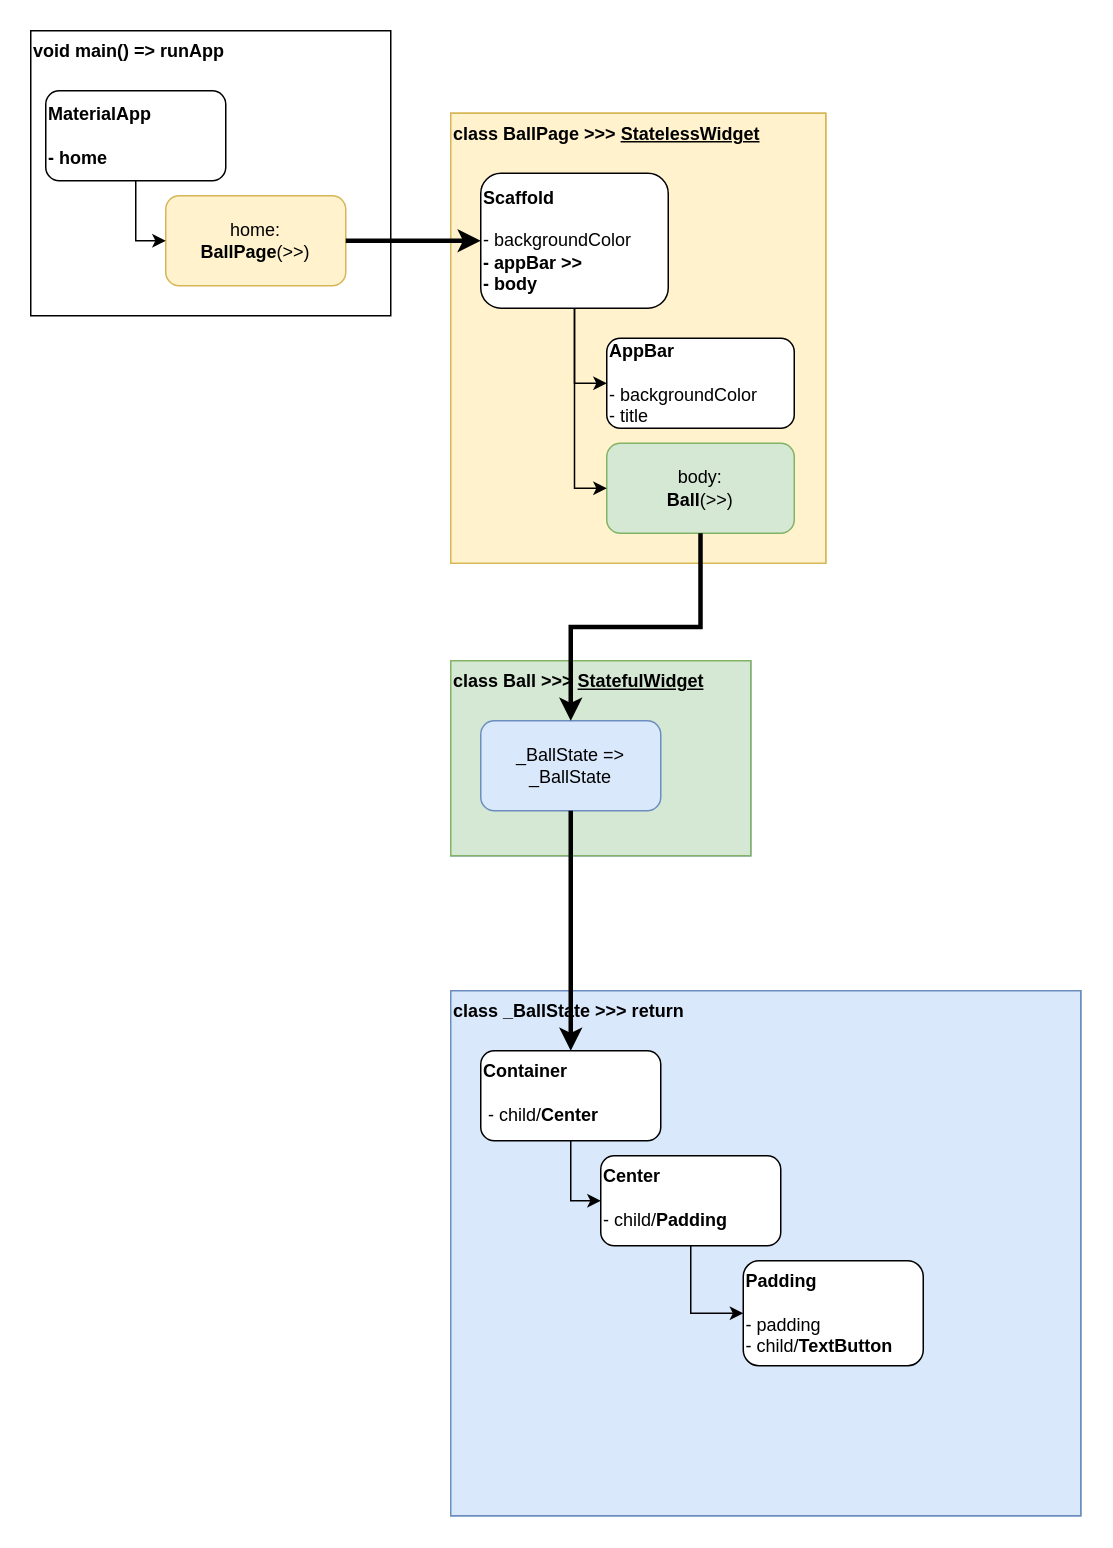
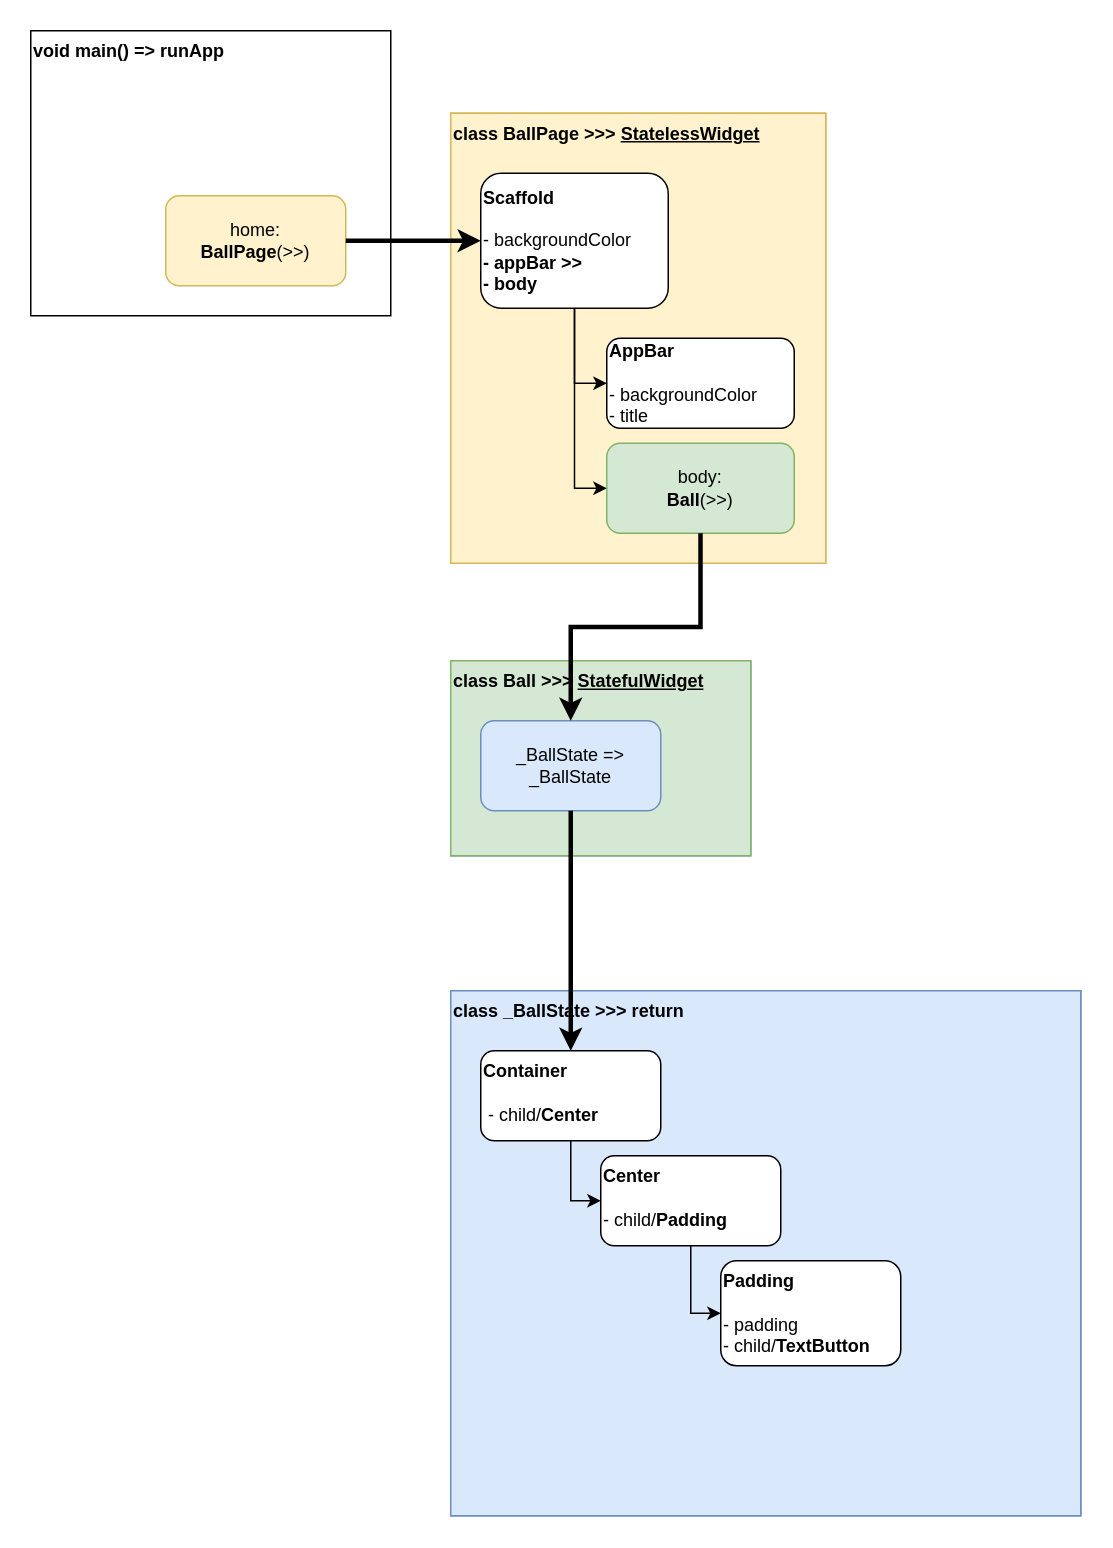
(136, 136) -> none
(136, 221) -> none
(833, 1313) -> (811, 1313)
